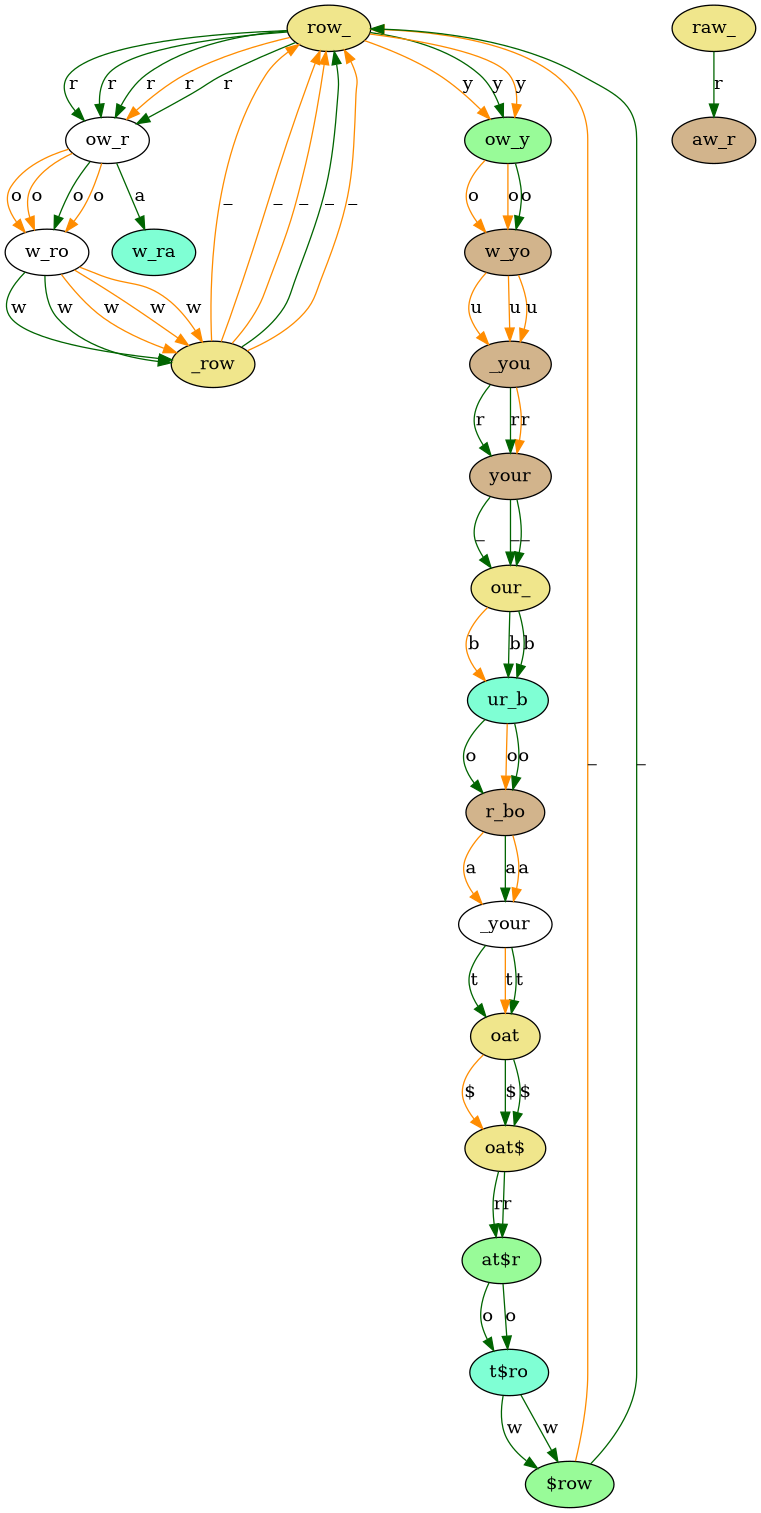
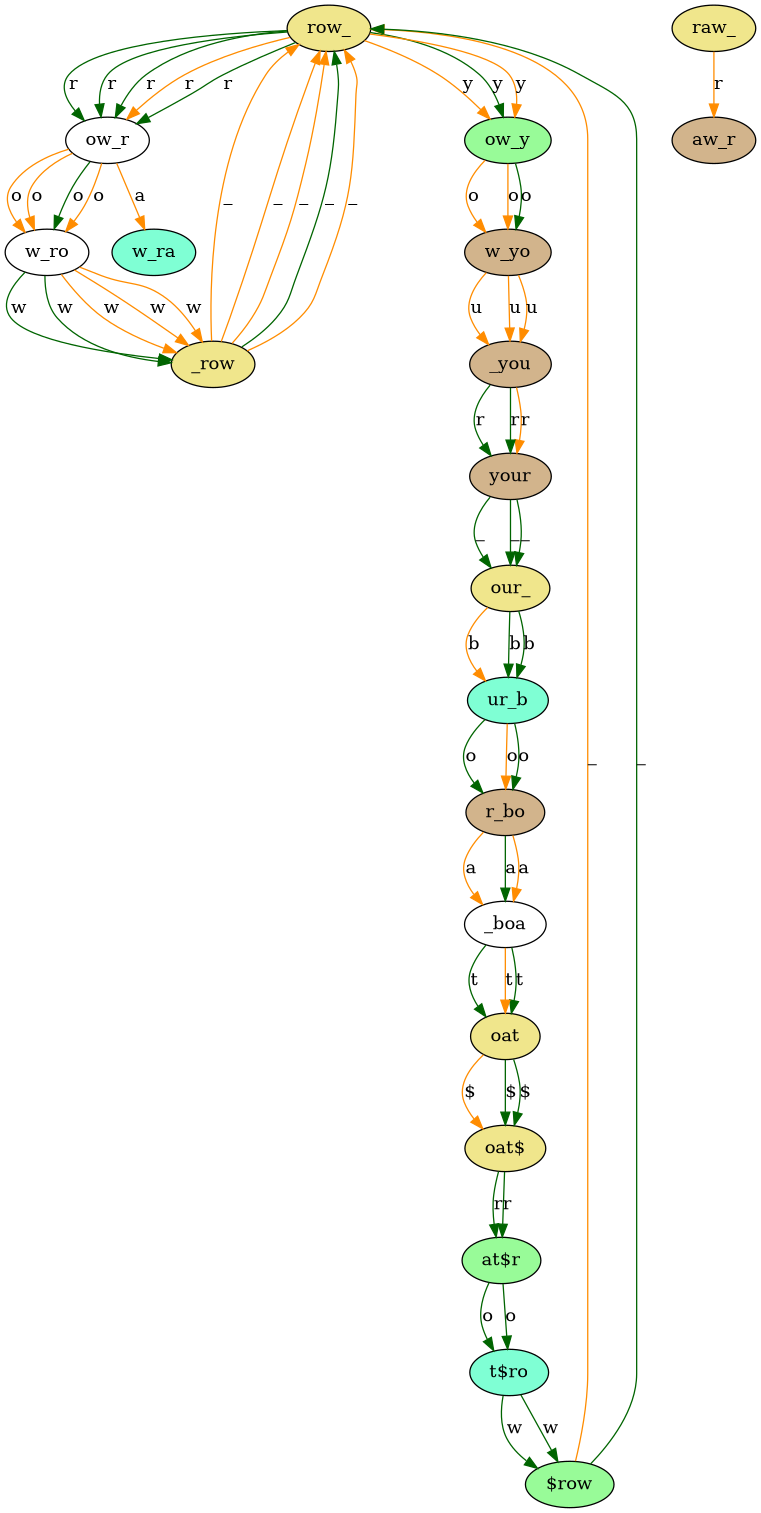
(714, 78) -> (714, 78)
(128, 190) -> (128, 190)
(505, 924) -> (505, 924)
